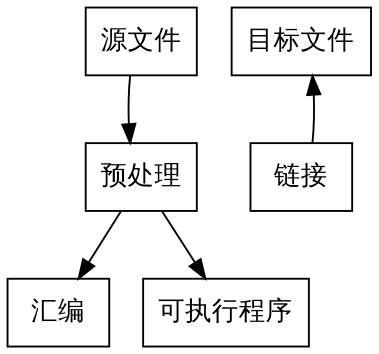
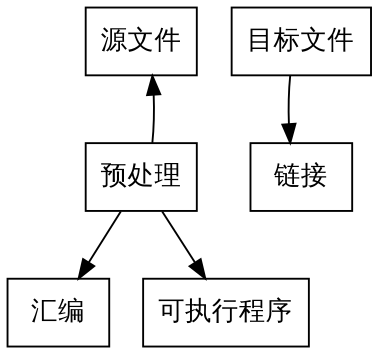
(129, 100) -> (154, 119)
(314, 119) -> (289, 100)
